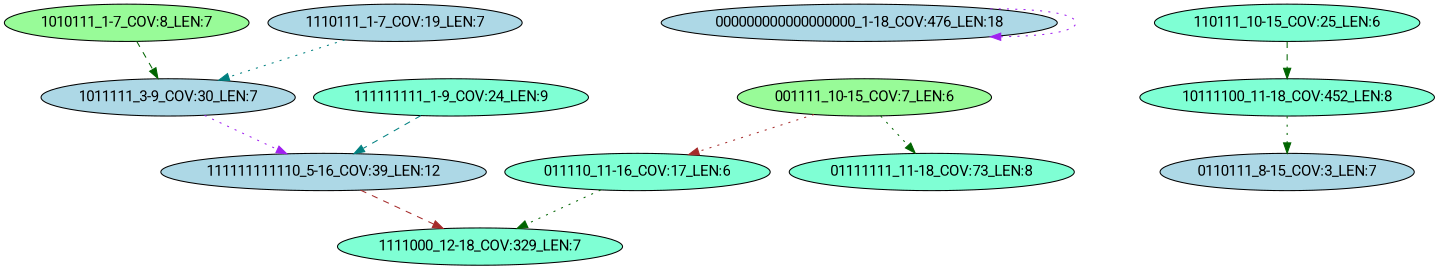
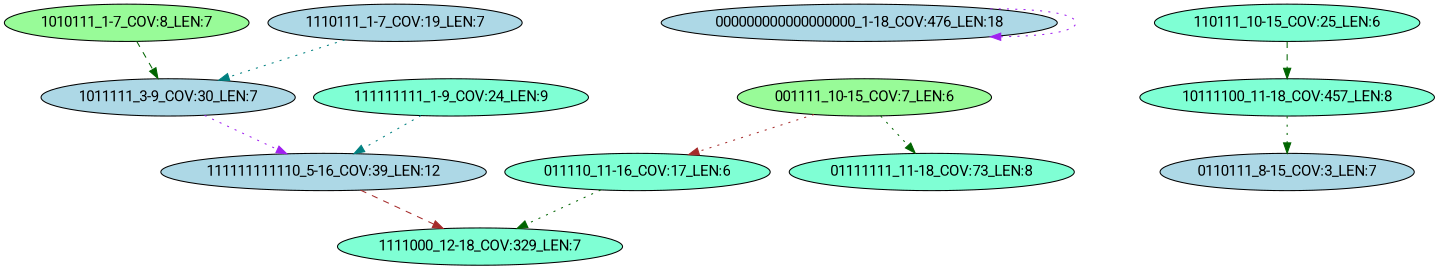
(1287, 97) -> (1287, 97)
(392, 132) -> (392, 132)
